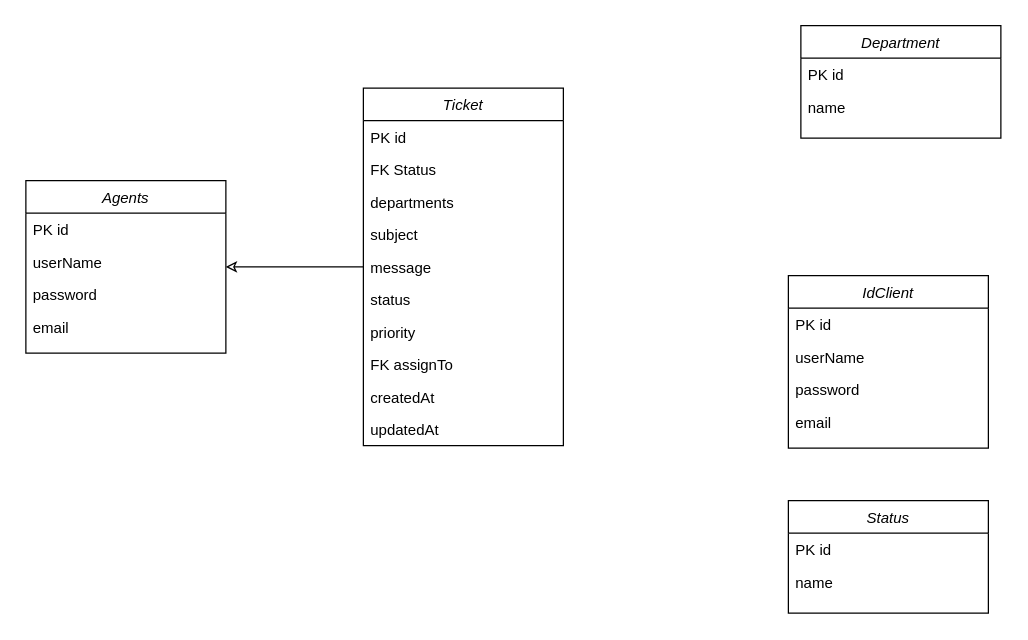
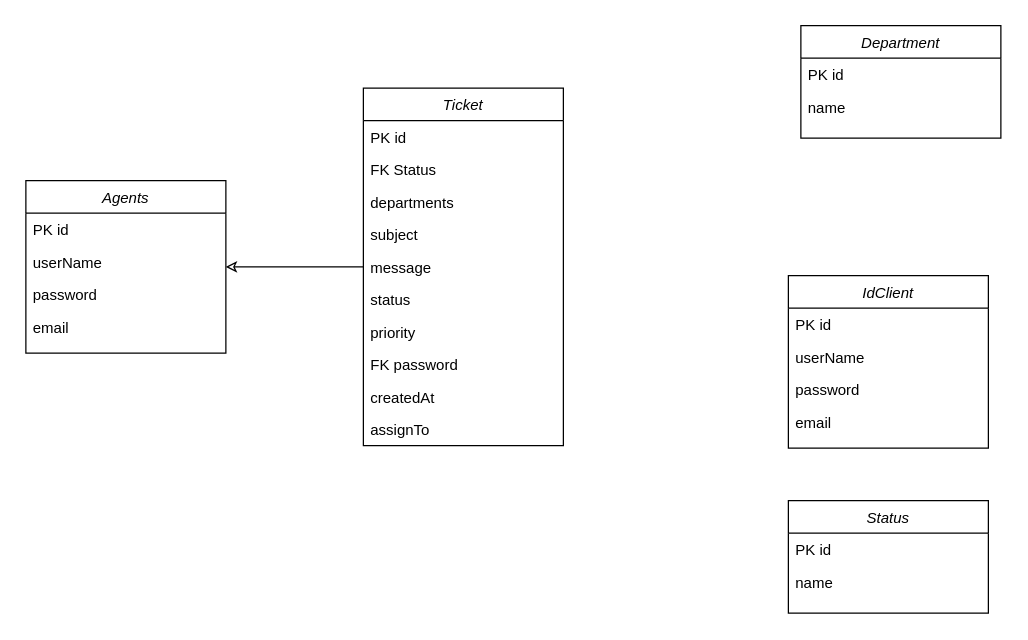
(412, 365) -> (414, 365)
(408, 430) -> (402, 430)
